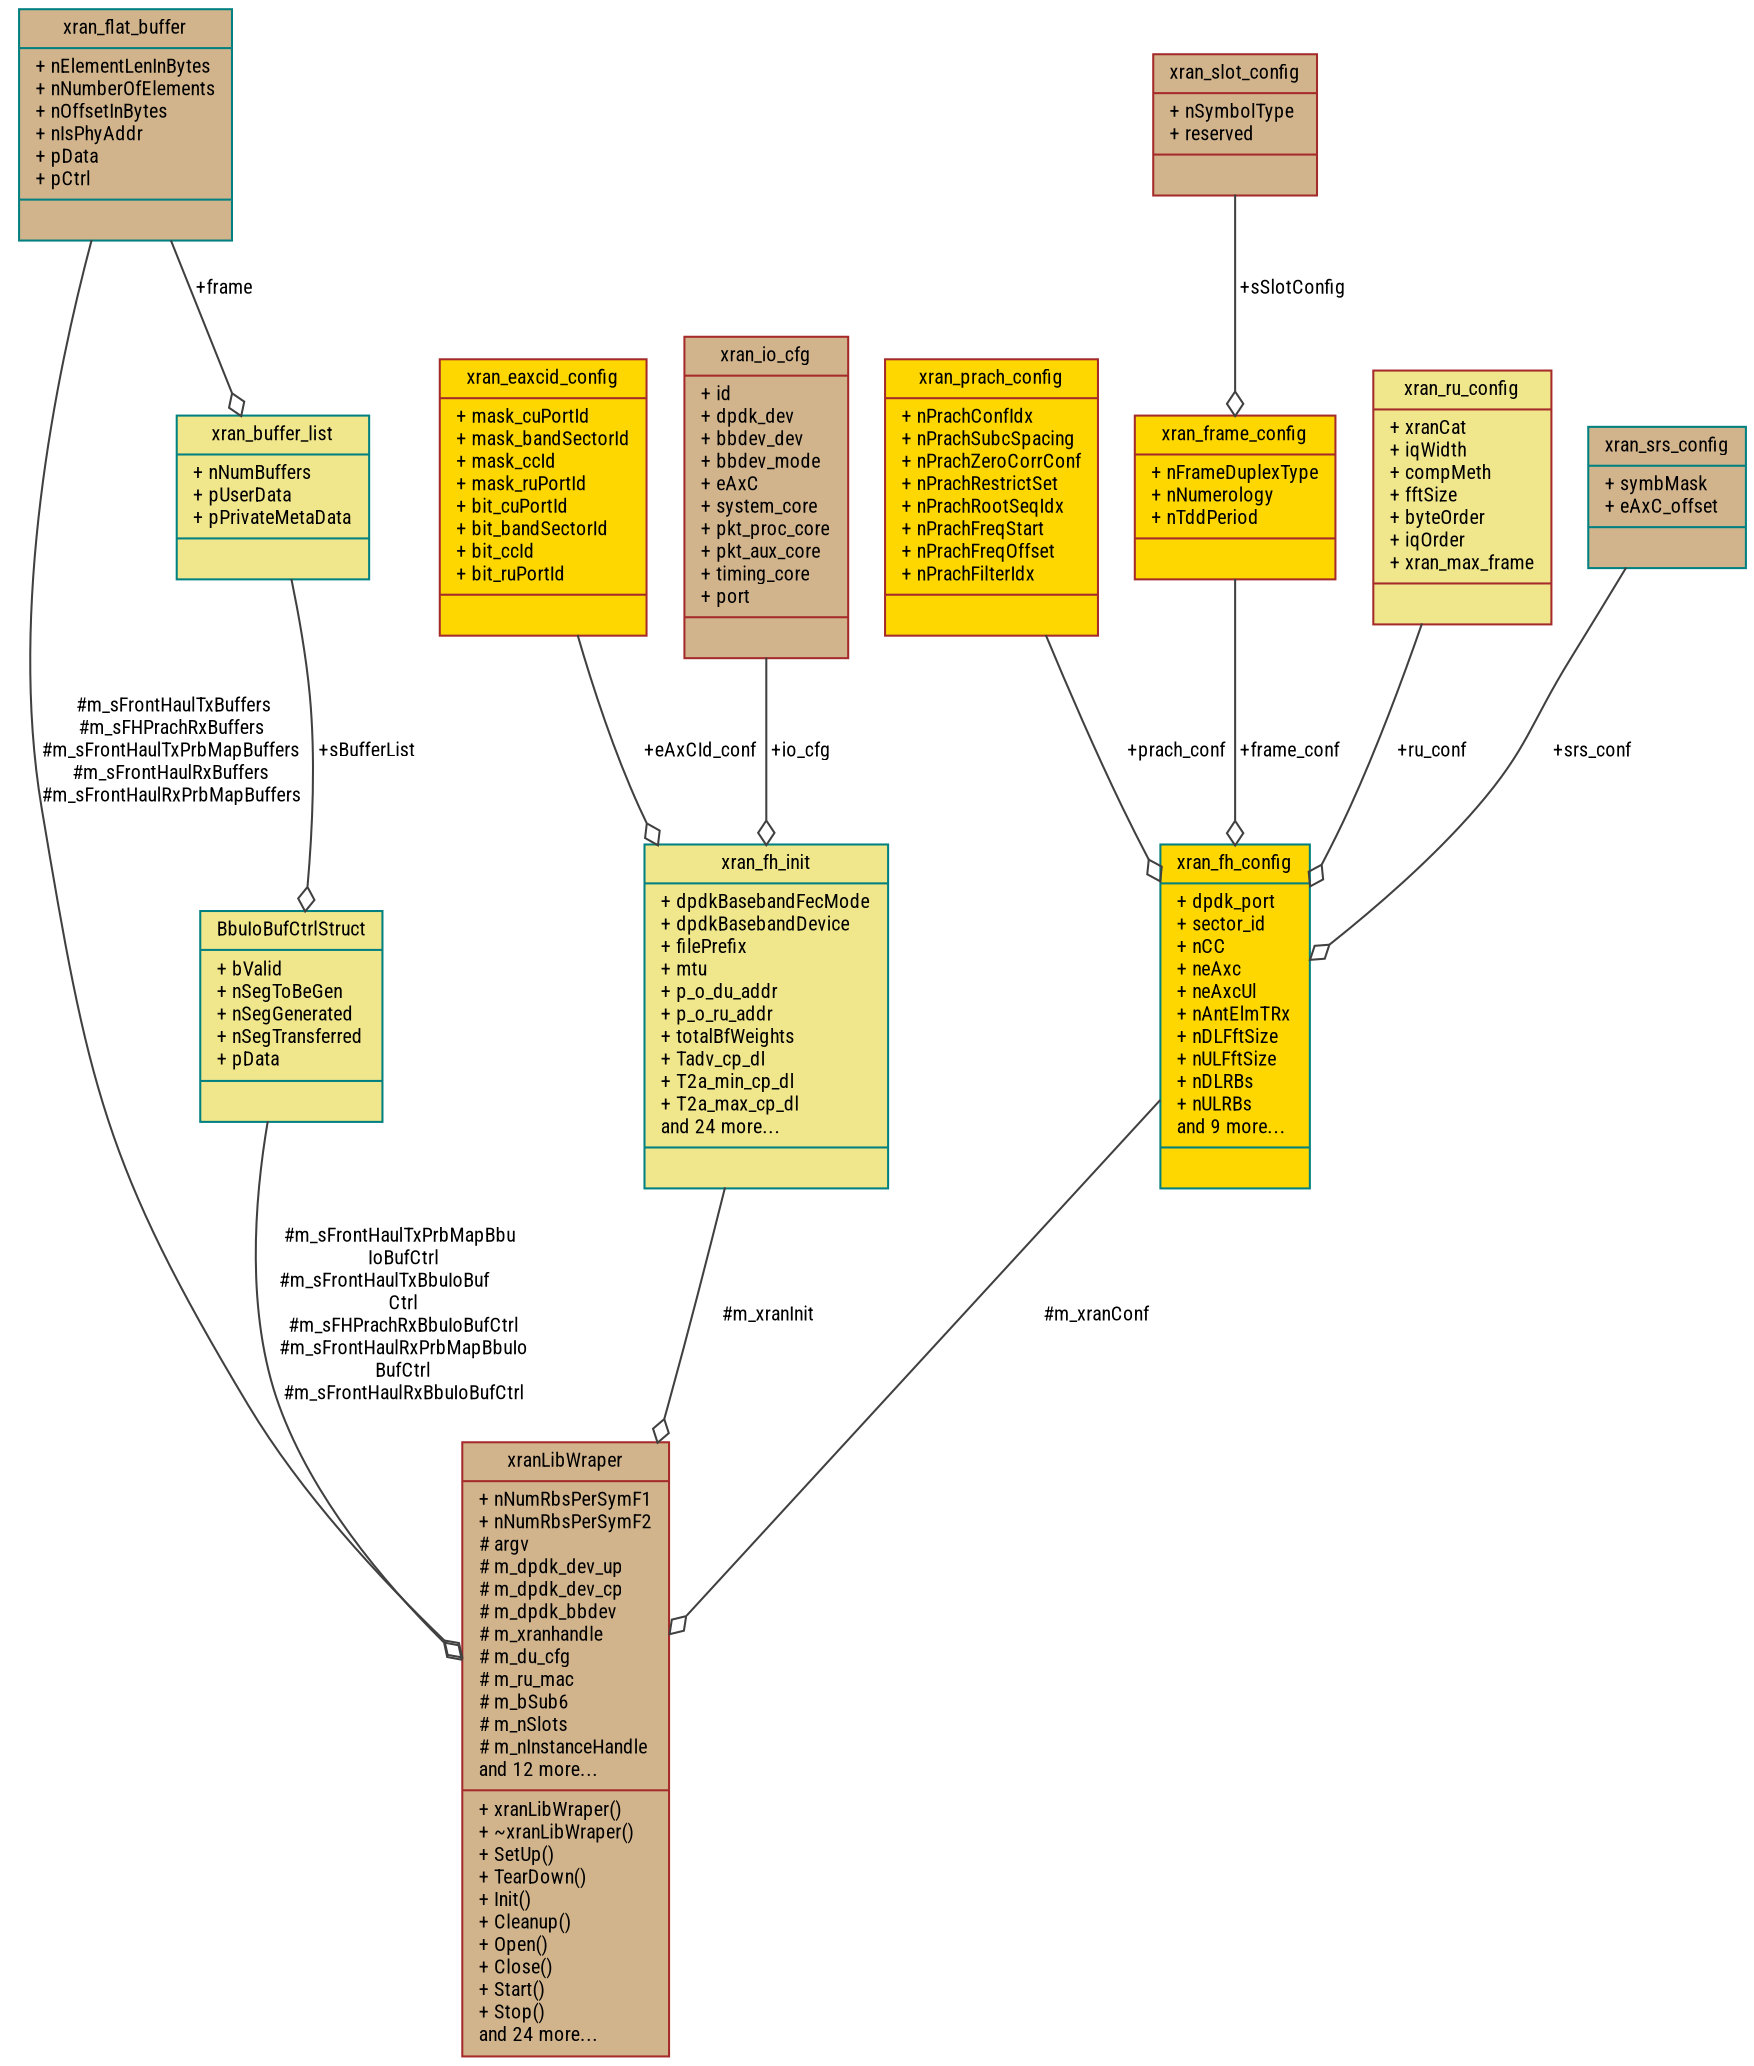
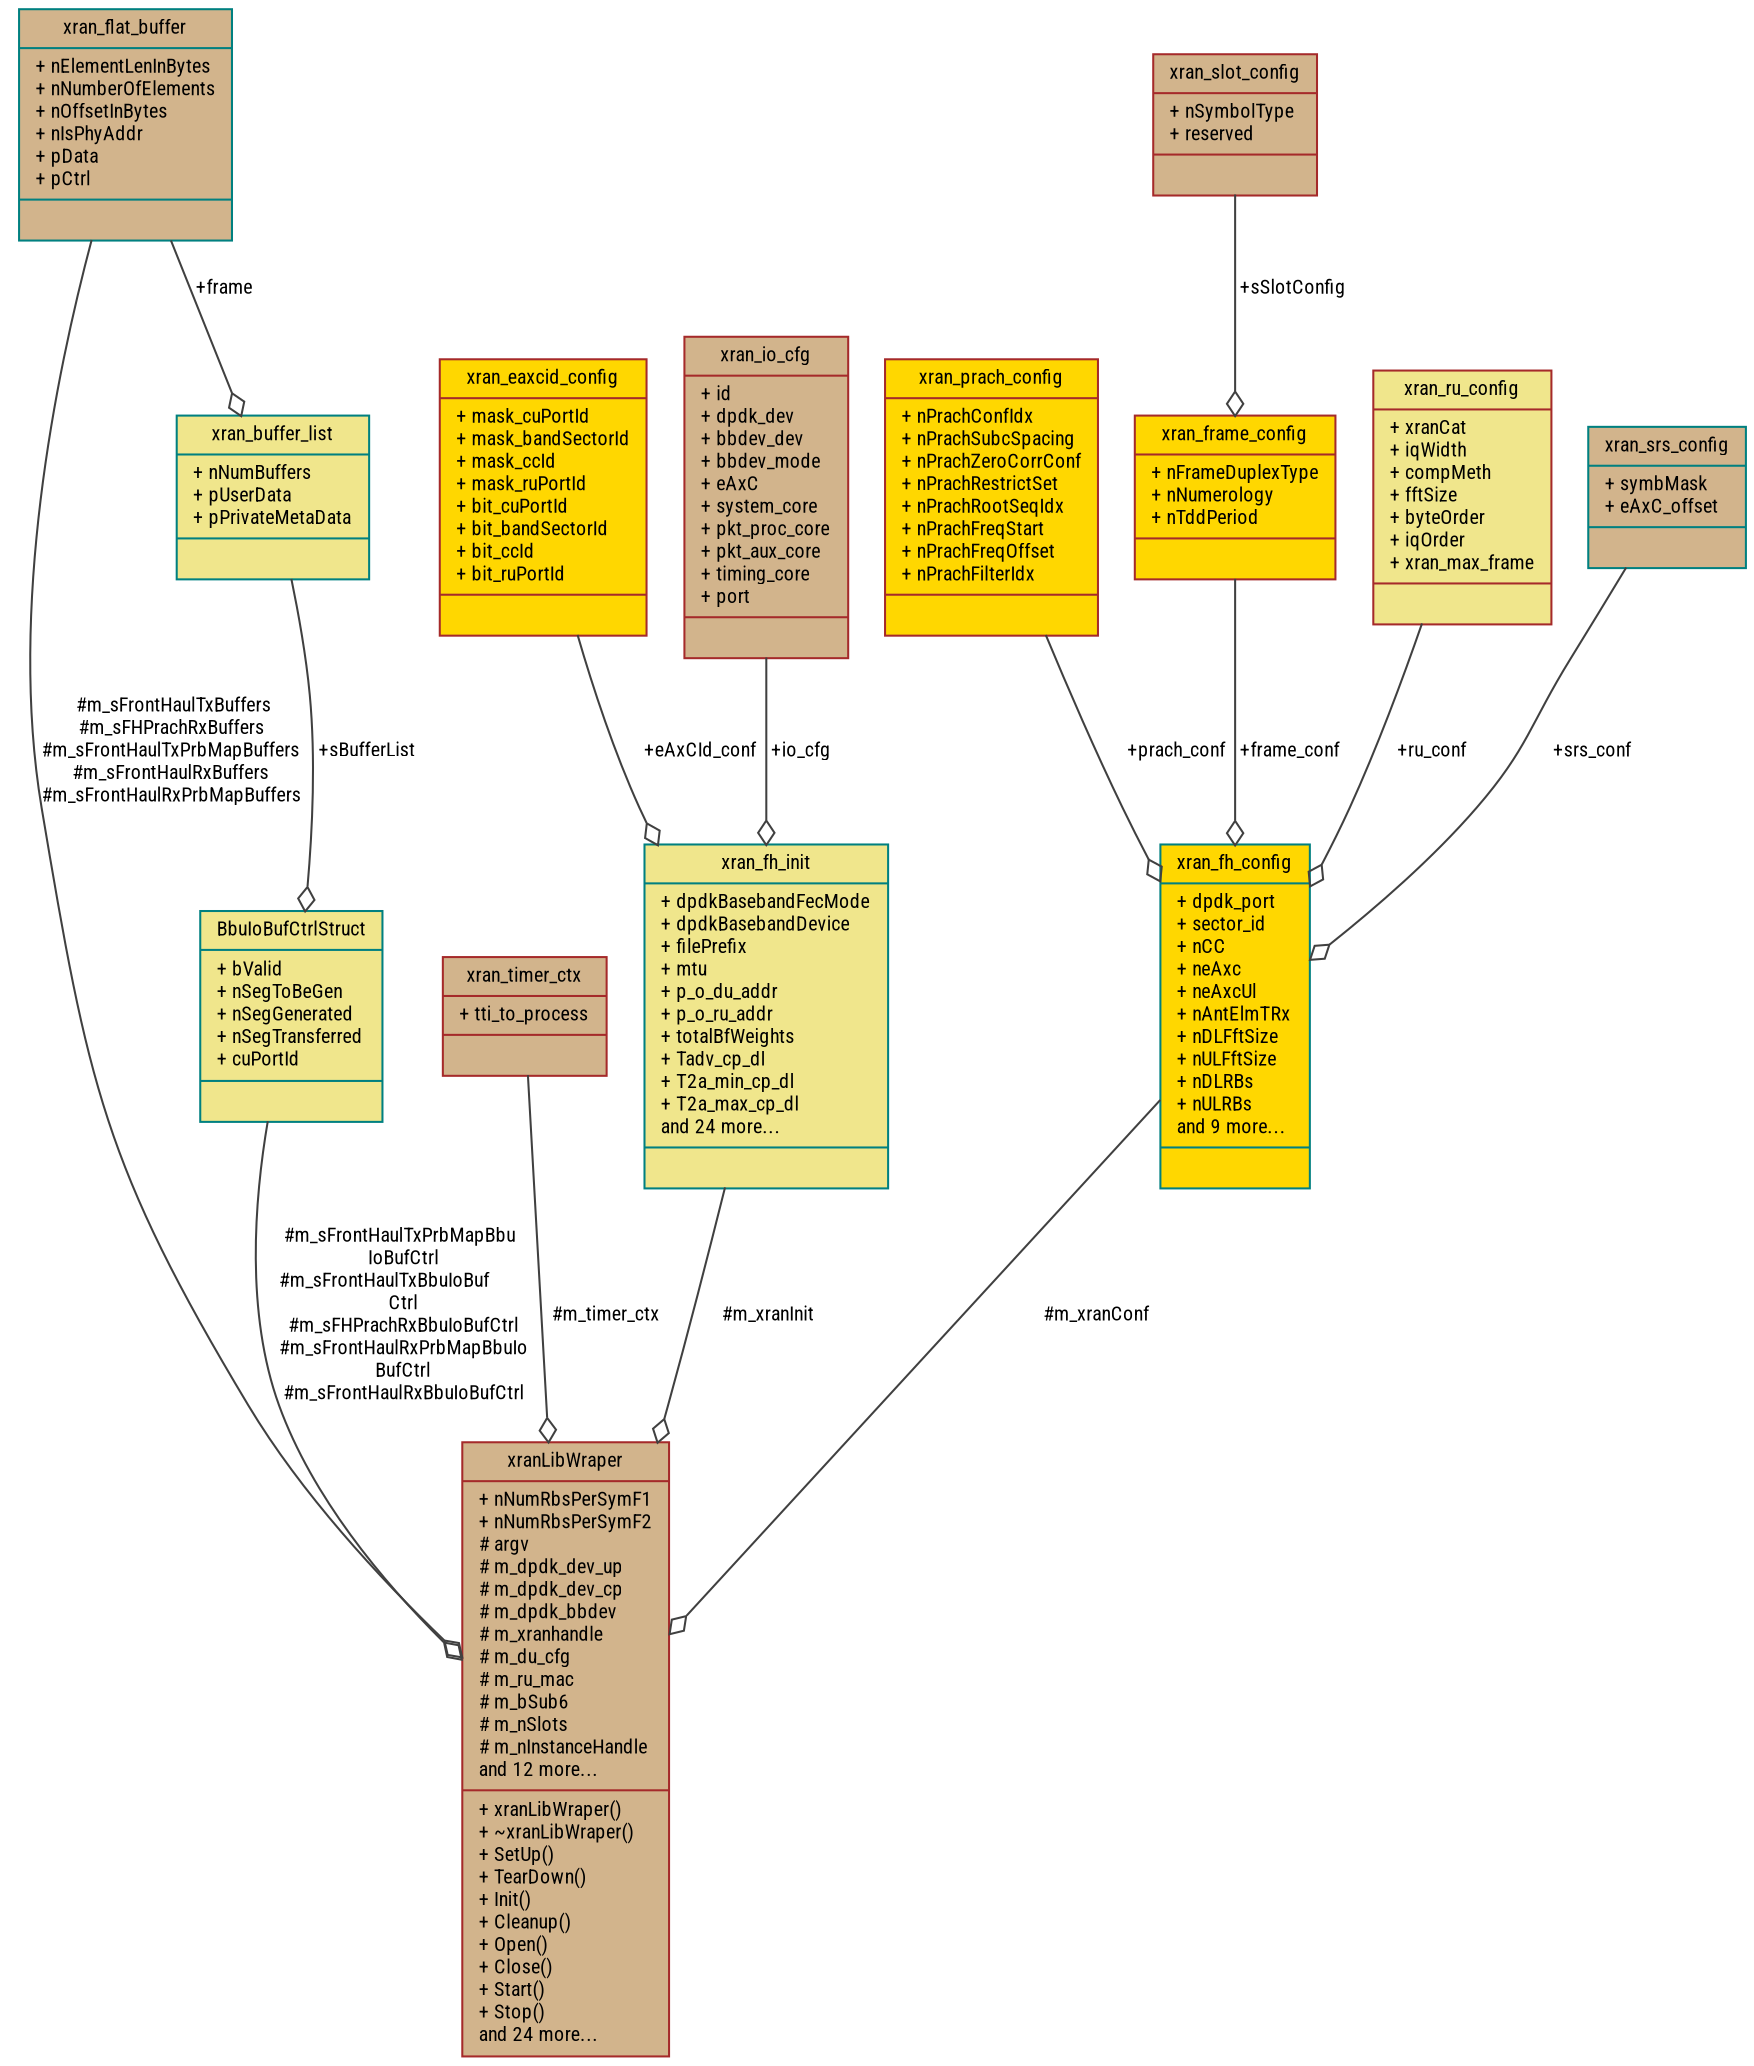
none -> (525, 1016)
(248, 1059) -> (259, 1059)
